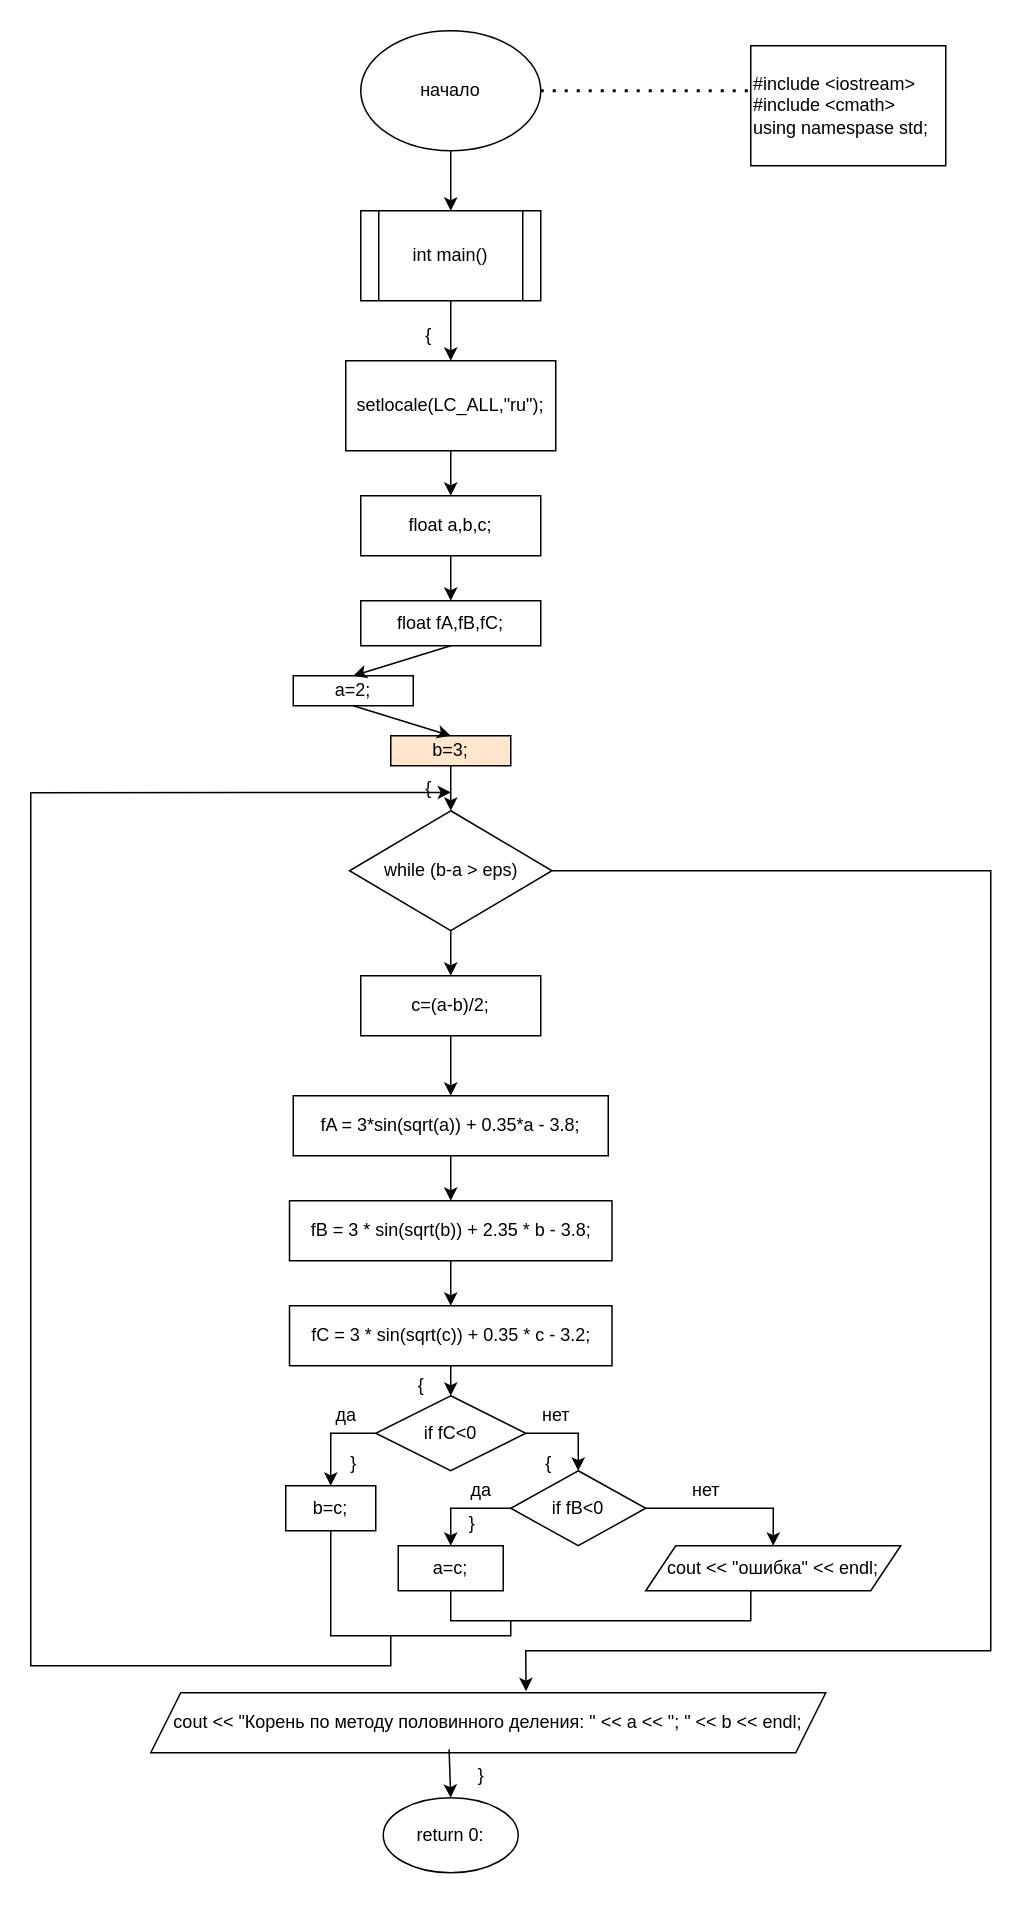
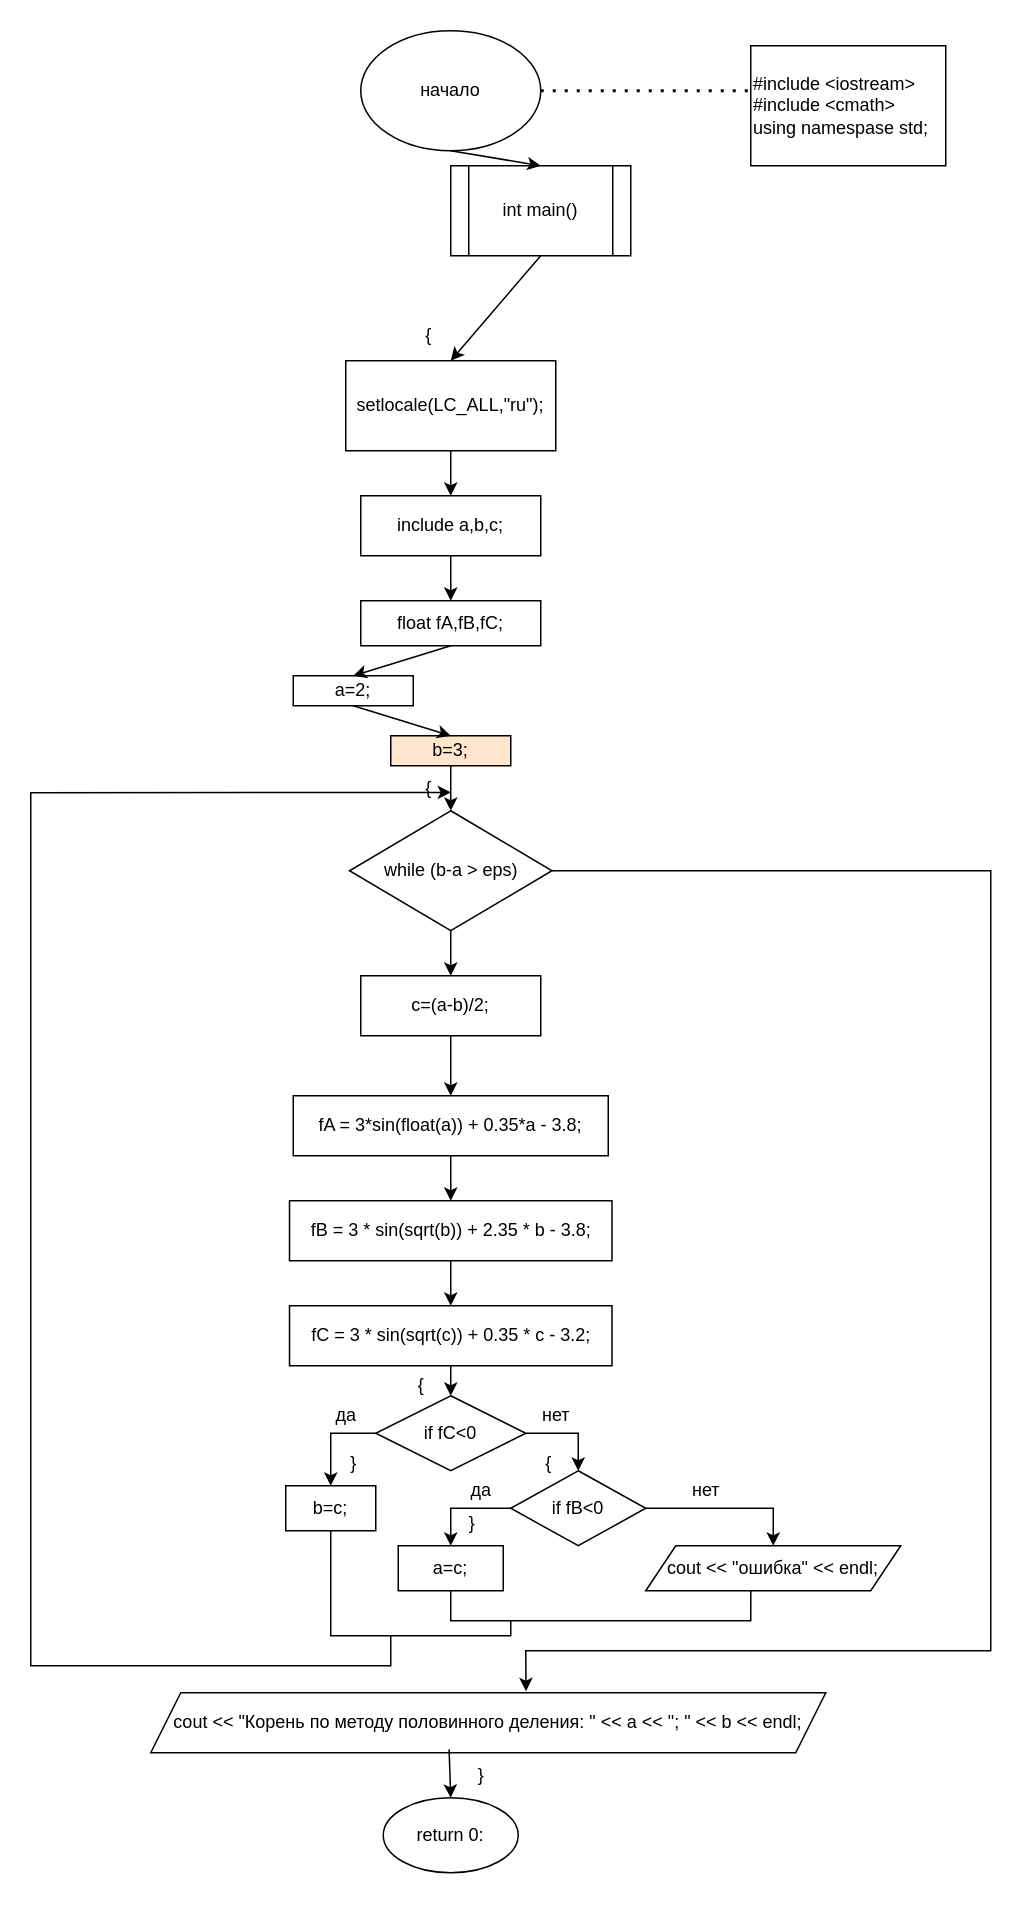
(451, 256) -> (541, 211)
(451, 526) -> (451, 526)
(451, 1126) -> (451, 1126)
